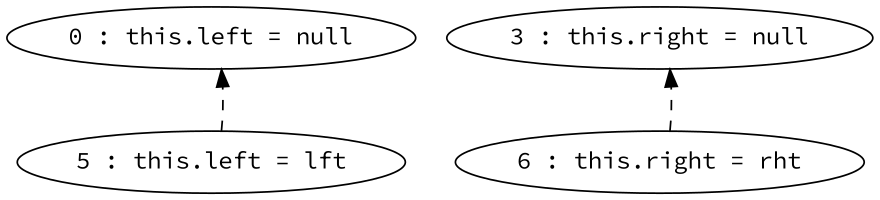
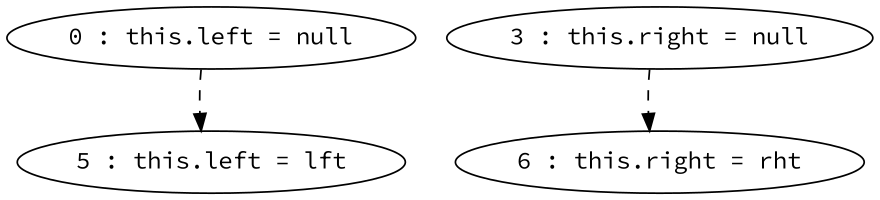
(223, 109) -> (200, 92)
(671, 109) -> (648, 92)
